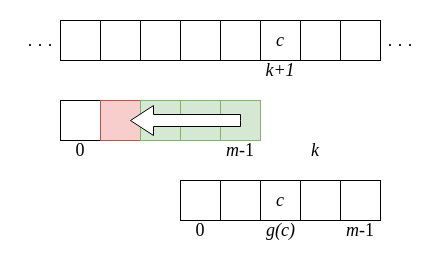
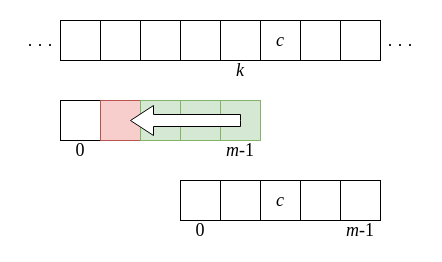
(281, 71) -> none
(316, 151) -> (241, 71)
(281, 231) -> none
